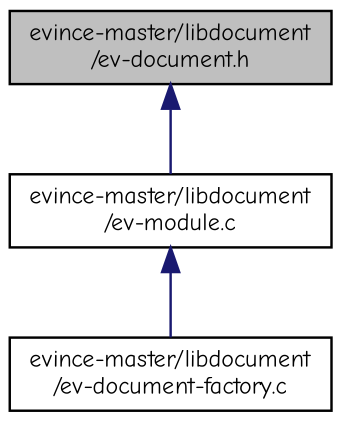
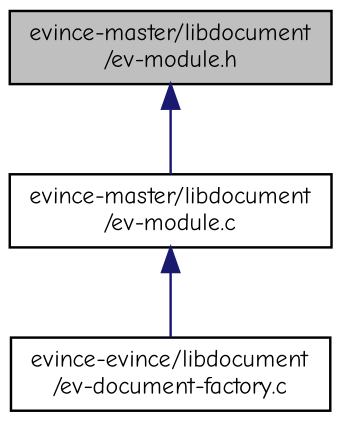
(171, 48) -> (171, 48)
(171, 374) -> (171, 374)
